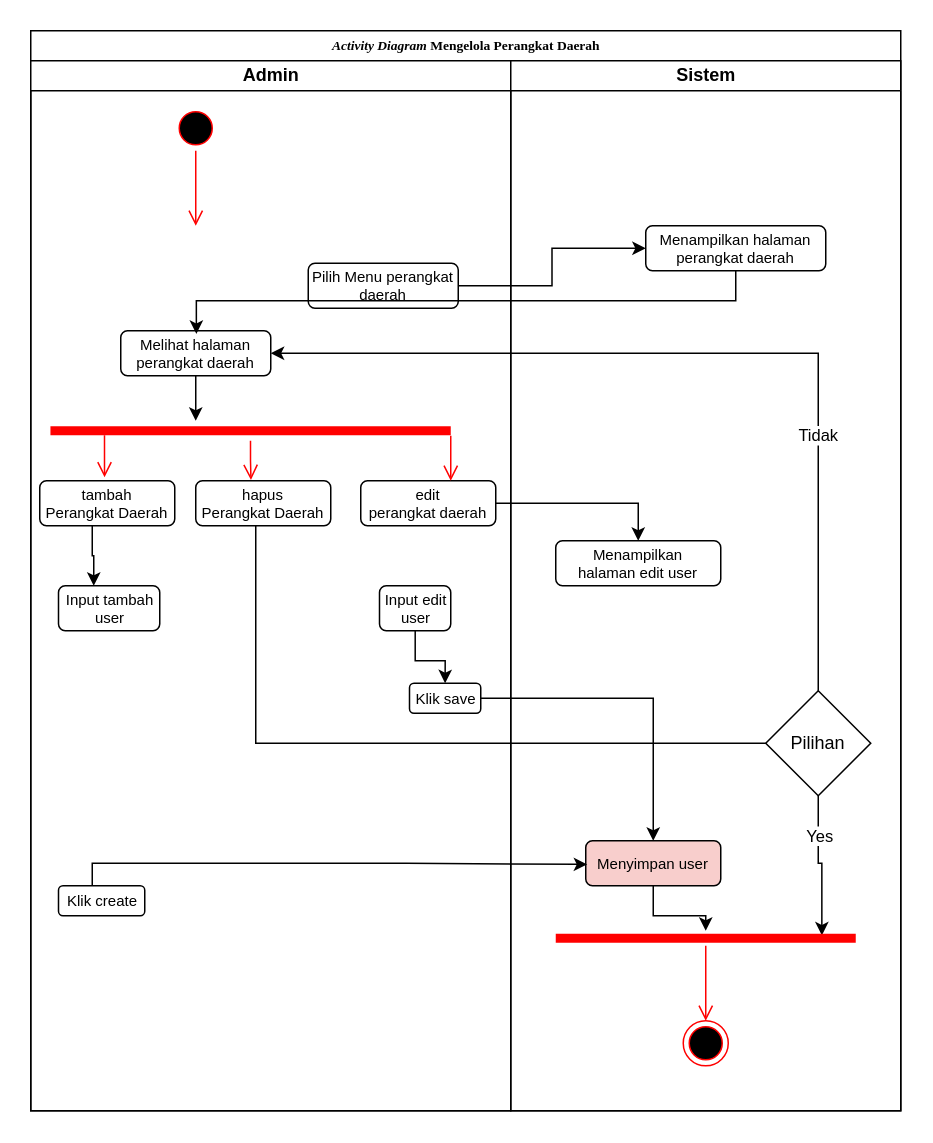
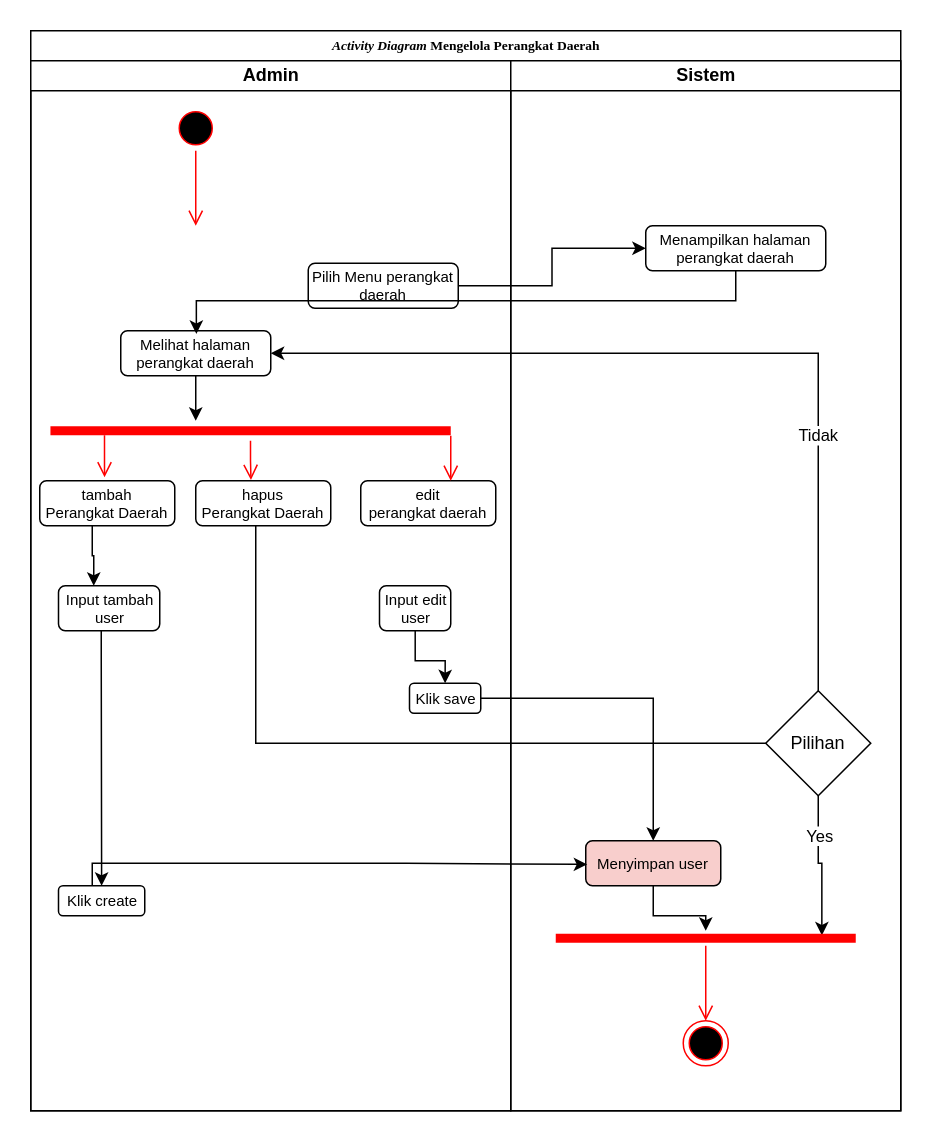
(580, 503) -> none
(638, 563) -> none
none -> (101, 753)
